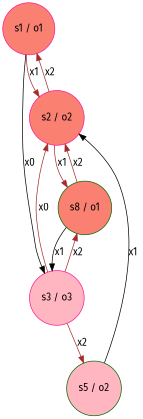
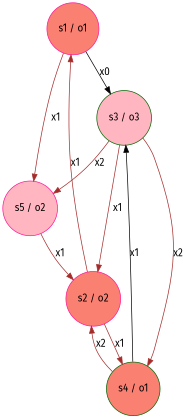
(51, 73) -> (77, 163)
(28, 74) -> (46, 113)
(45, 208) -> (119, 208)
(85, 208) -> (133, 389)
(129, 246) -> (53, 255)
(57, 298) -> (124, 118)
(94, 388) -> (30, 208)
